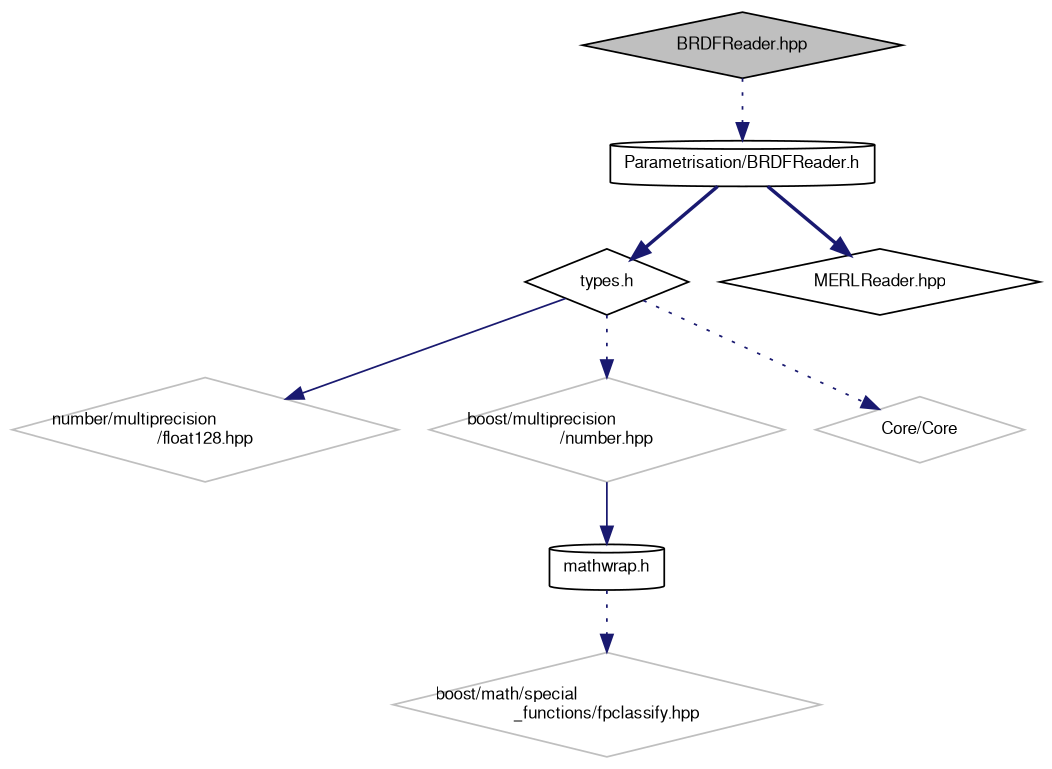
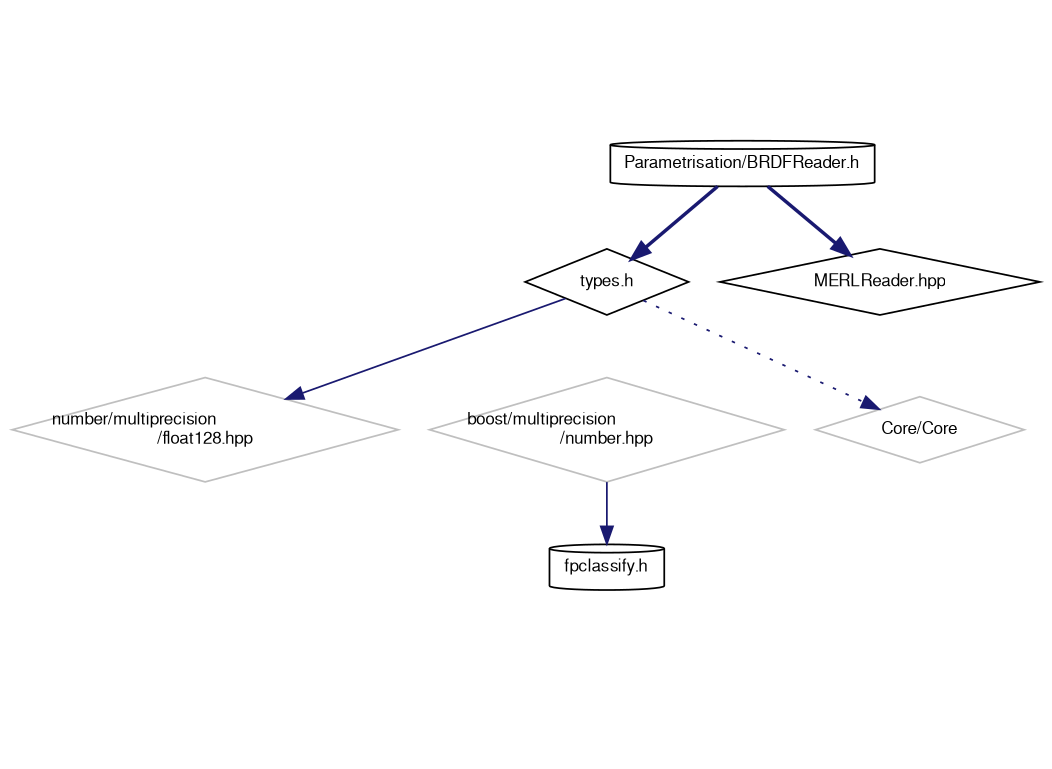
(743, 45) -> none
(607, 337) -> none
(607, 567) -> (607, 567)
(607, 705) -> none
